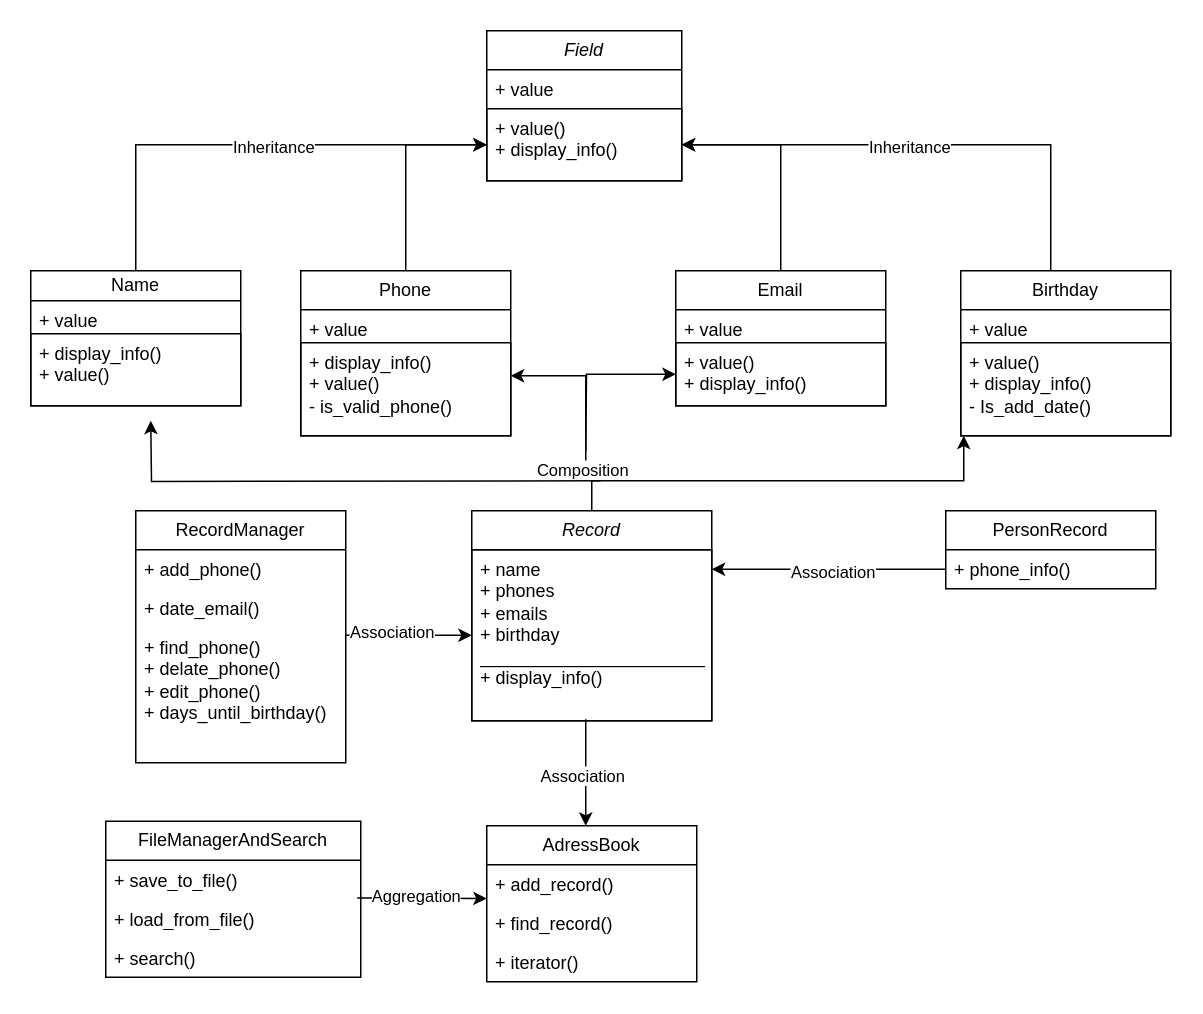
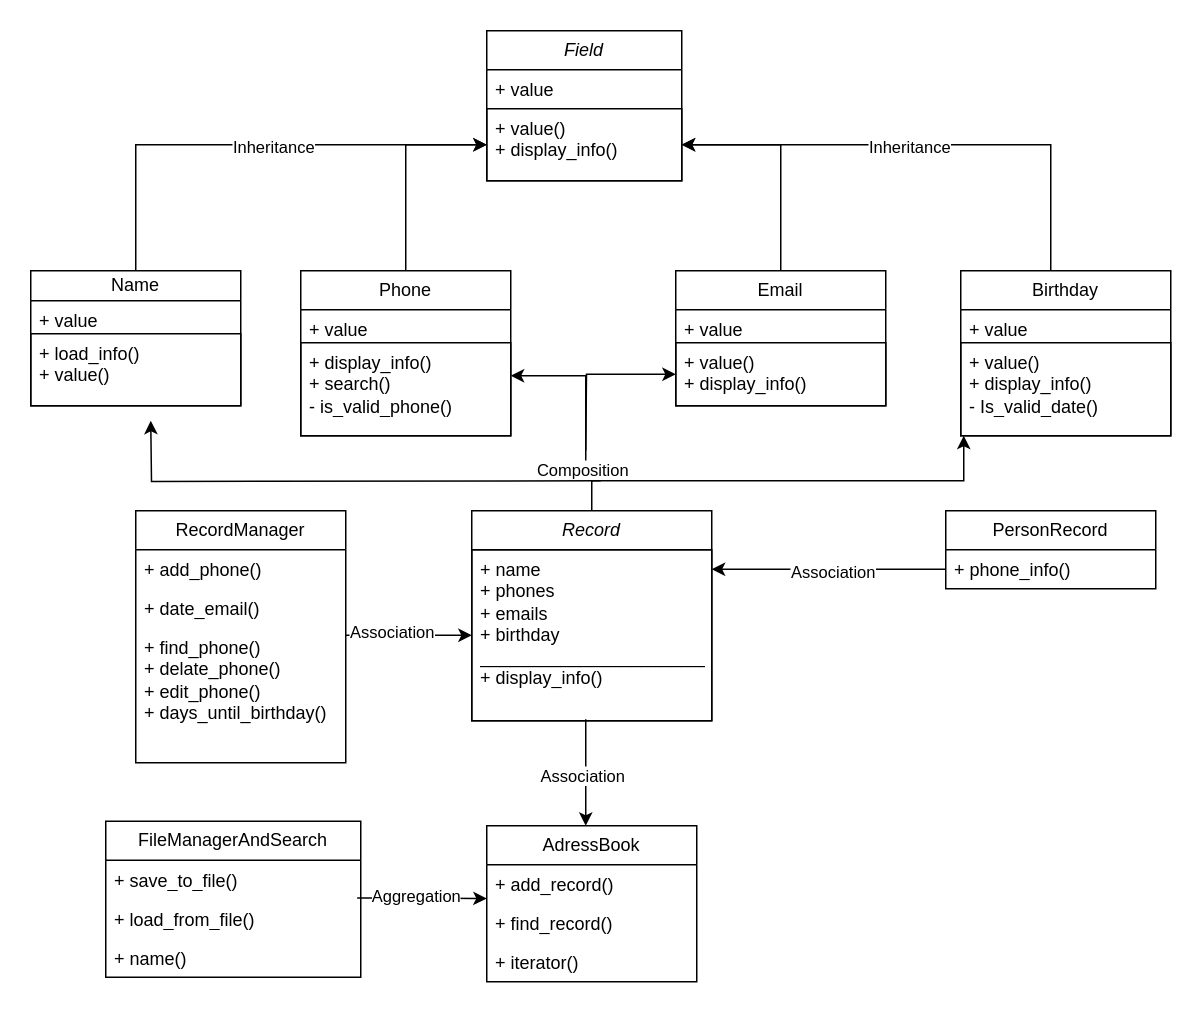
(111, 366) -> (98, 366)
(391, 386) -> (391, 386)
(1043, 386) -> (1048, 386)
(163, 960) -> (153, 960)
